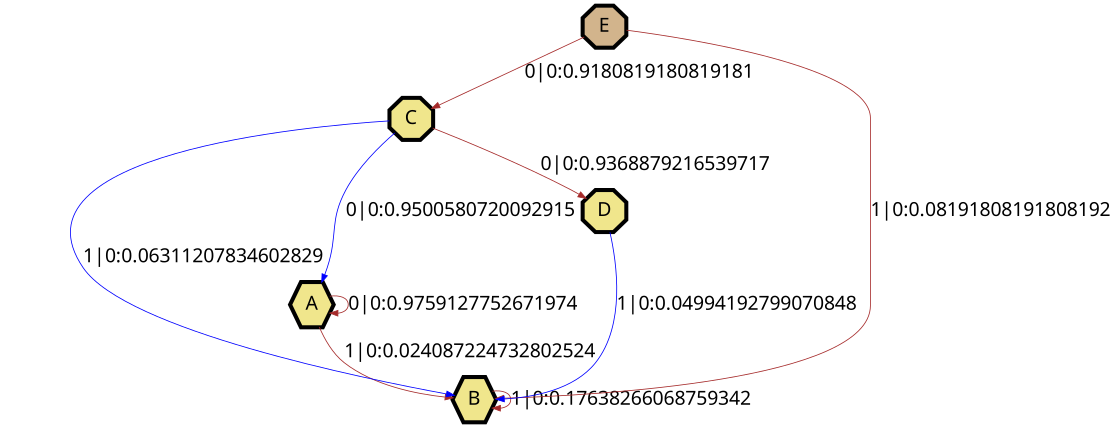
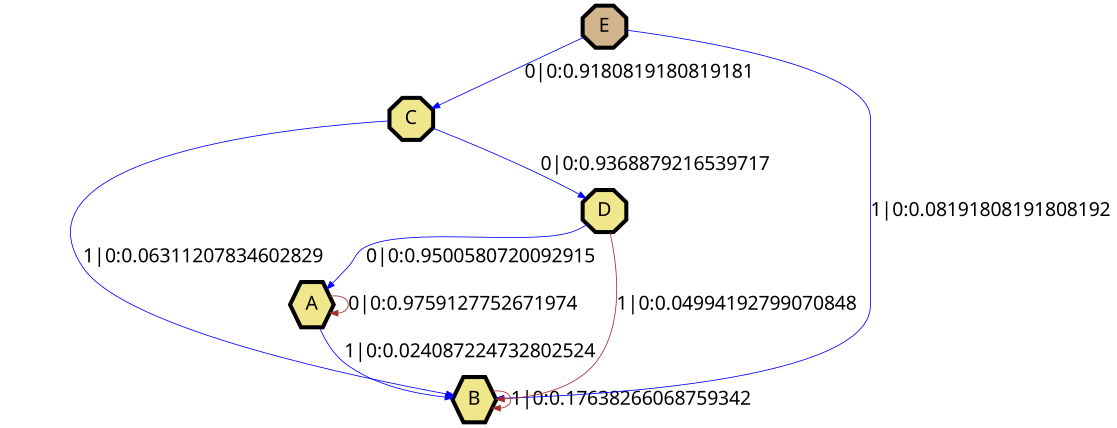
(512, 71) -> (512, 71)
(507, 159) -> (507, 159)
(343, 195) -> (452, 237)
(870, 274) -> (870, 274)
(605, 348) -> (605, 348)
(355, 370) -> (355, 370)
